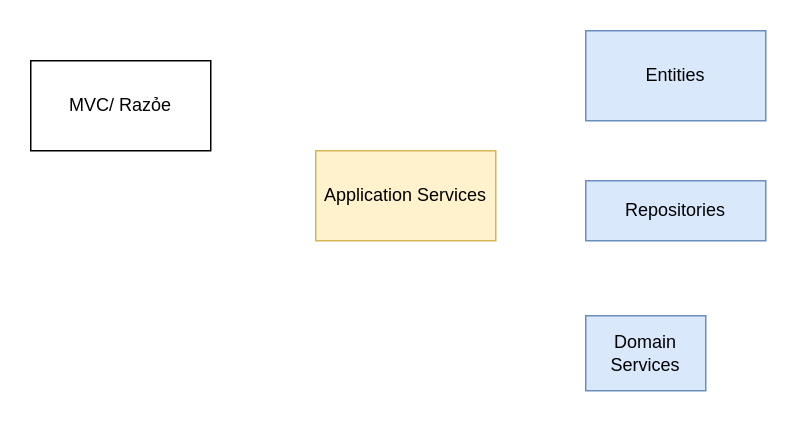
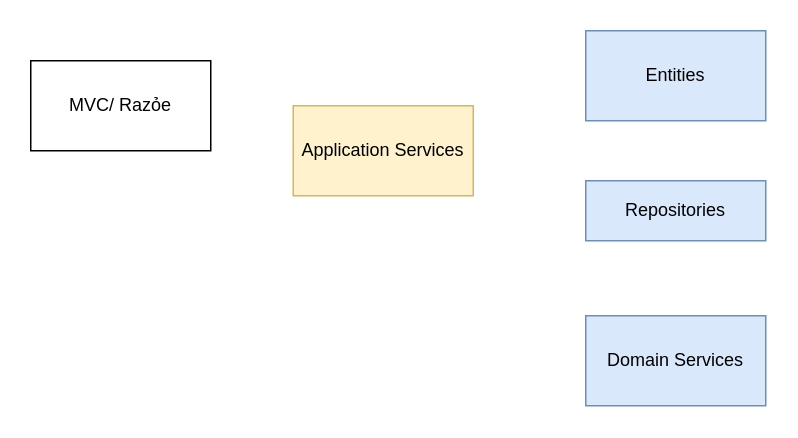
(406, 196) -> (383, 151)
(646, 353) -> (676, 361)
